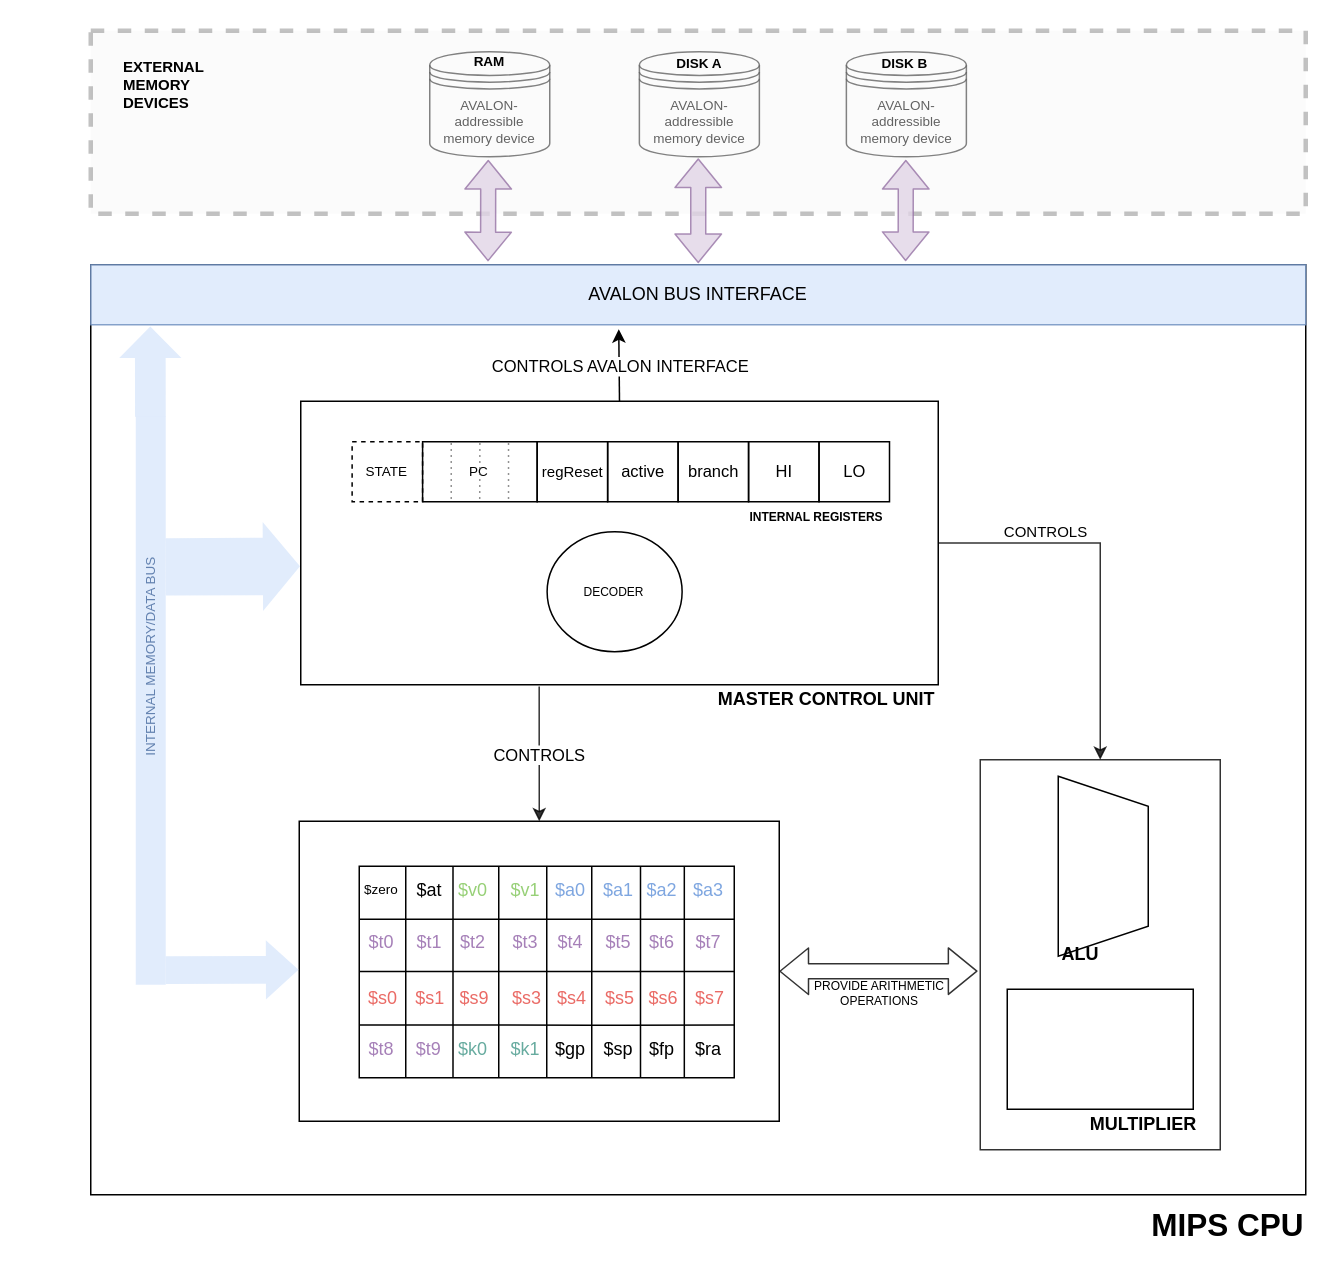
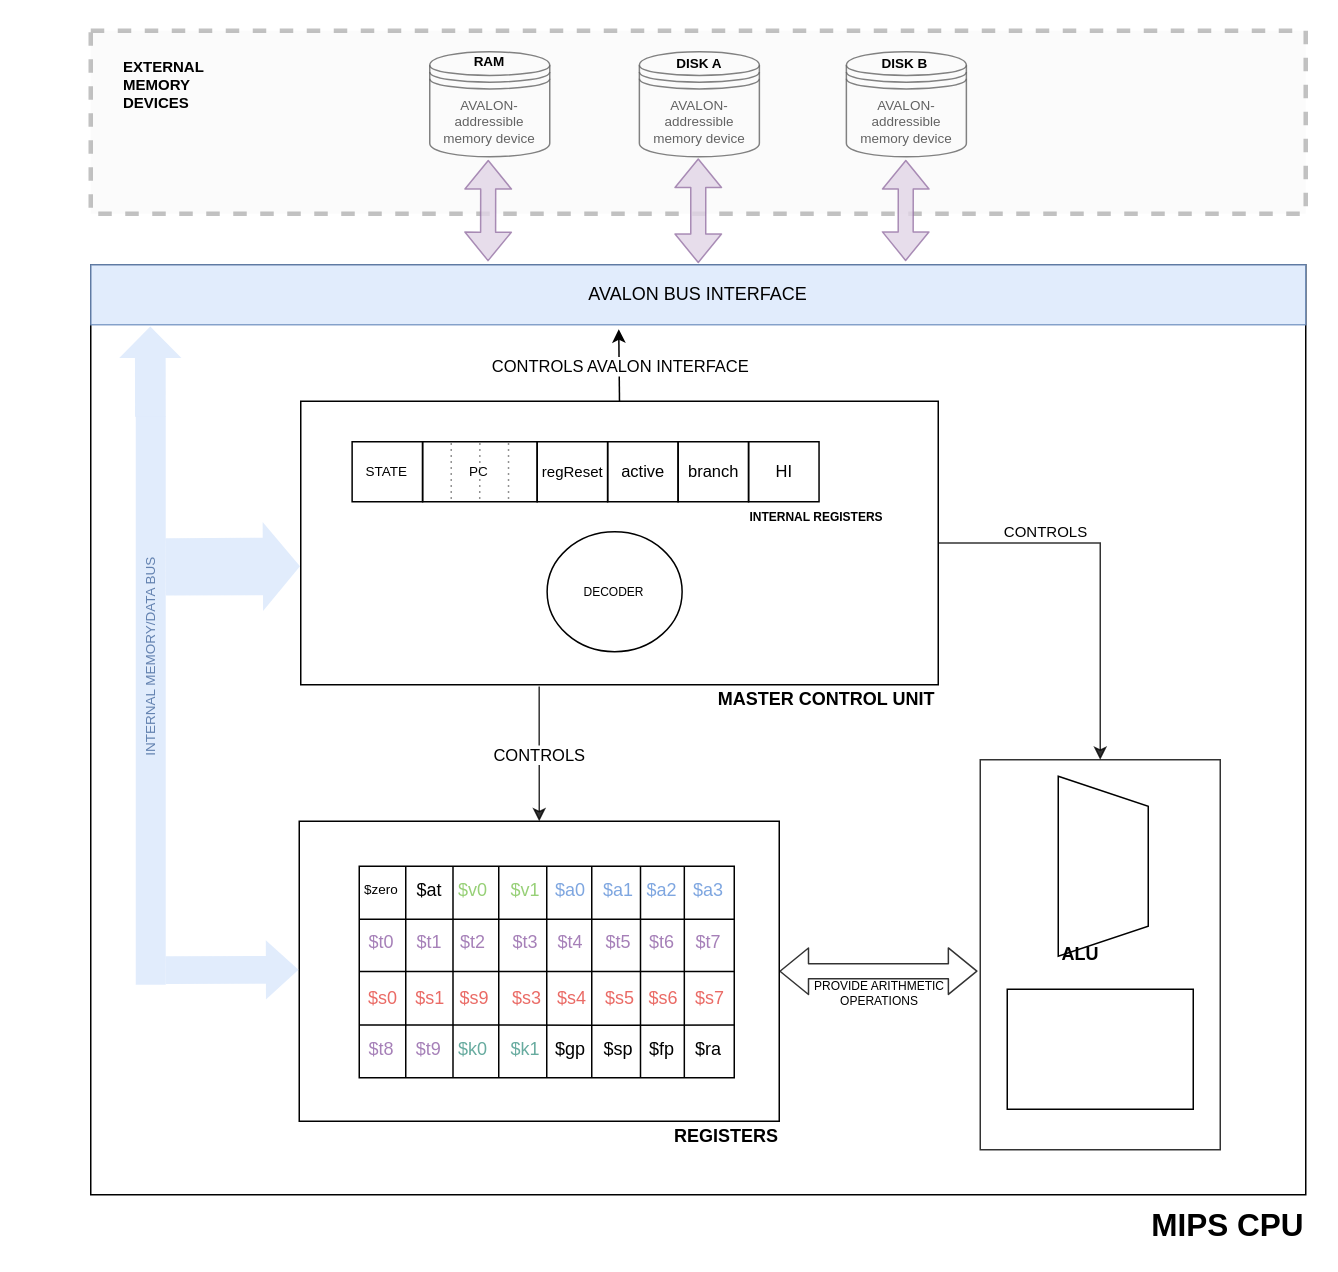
(387, 472) -> (387, 472)
(854, 472) -> none
(1144, 1124) -> none
none -> (727, 1136)
